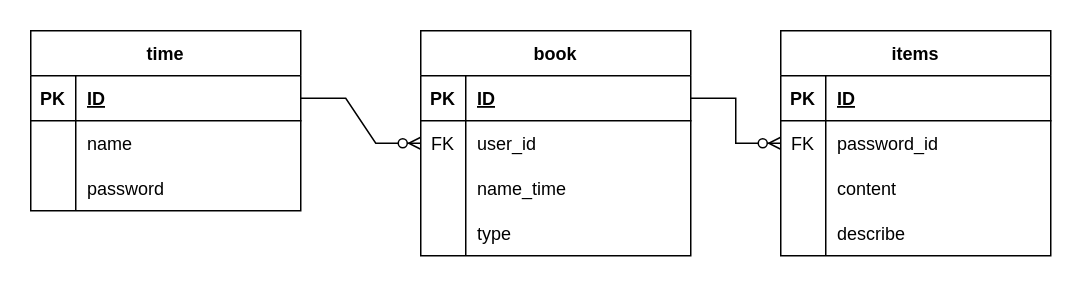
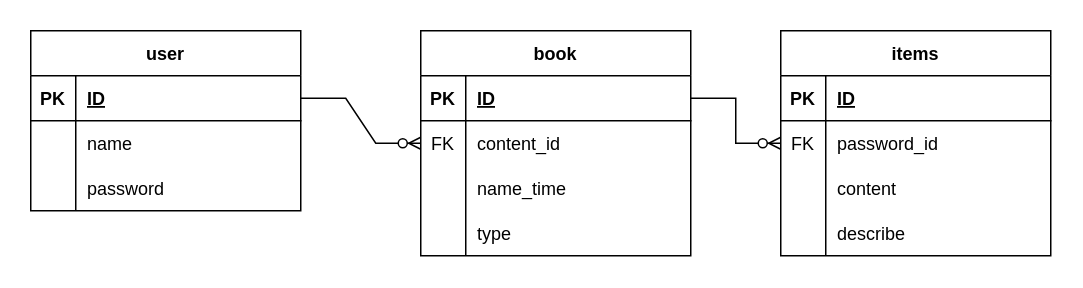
(165, 54) -> (165, 54)
(510, 144) -> (525, 144)
